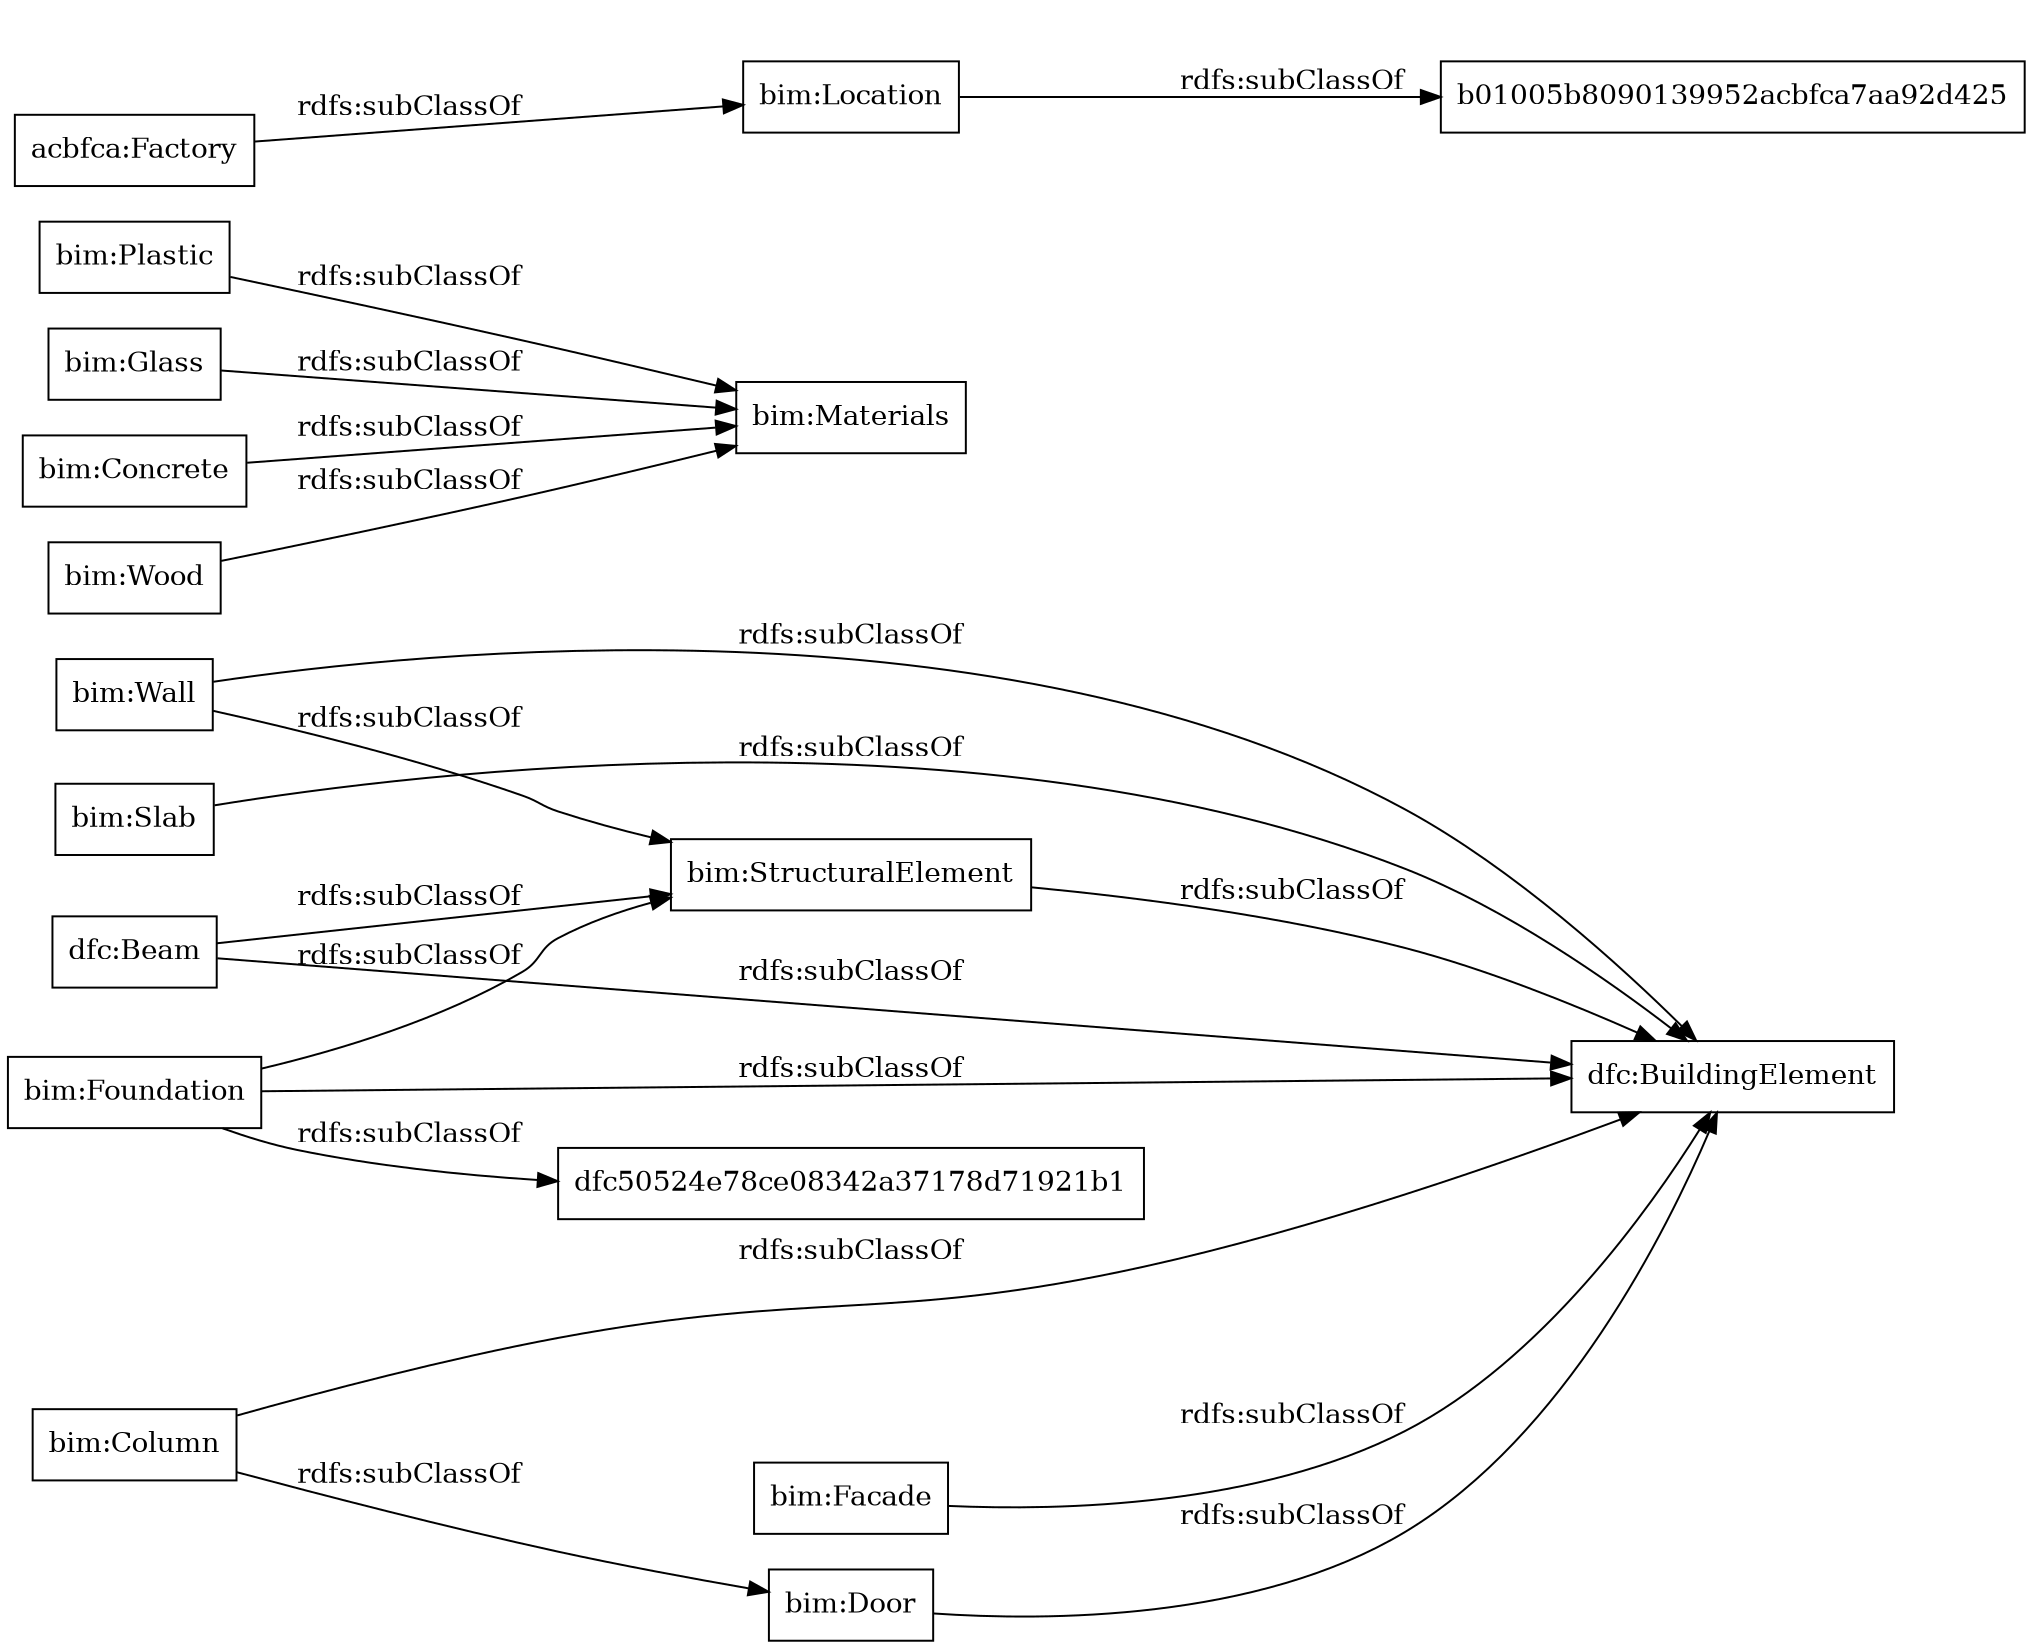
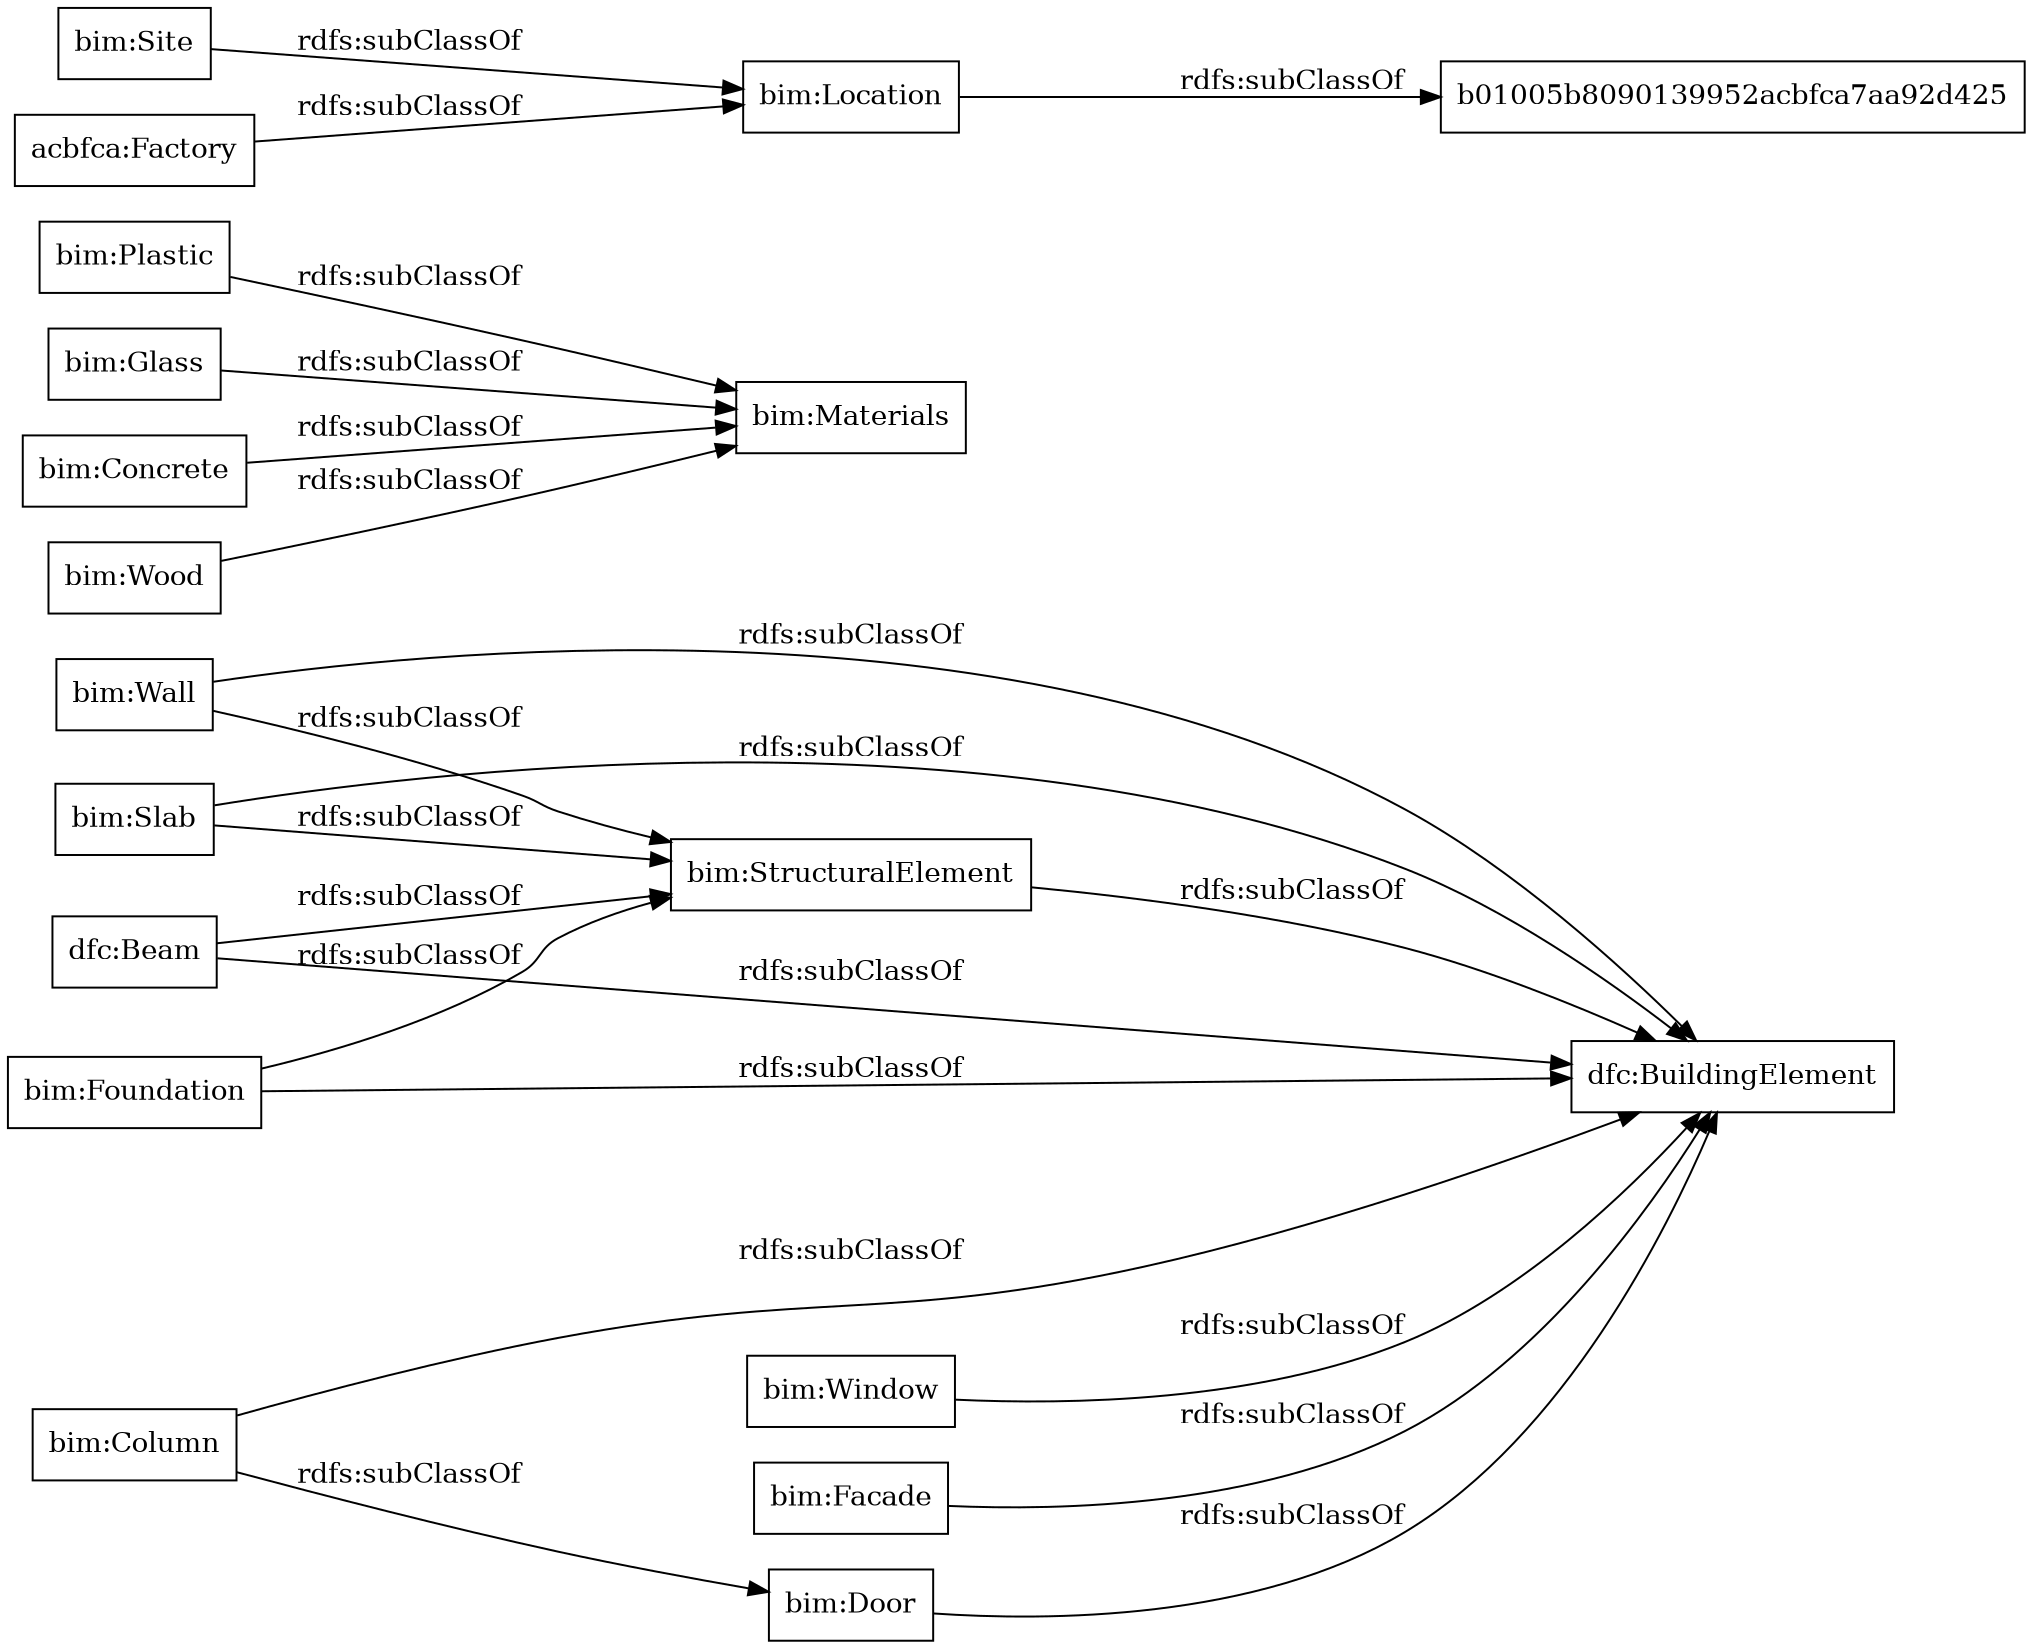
none -> (135, 44)
none -> (432, 842)
(851, 1184) -> none
none -> (851, 1391)
